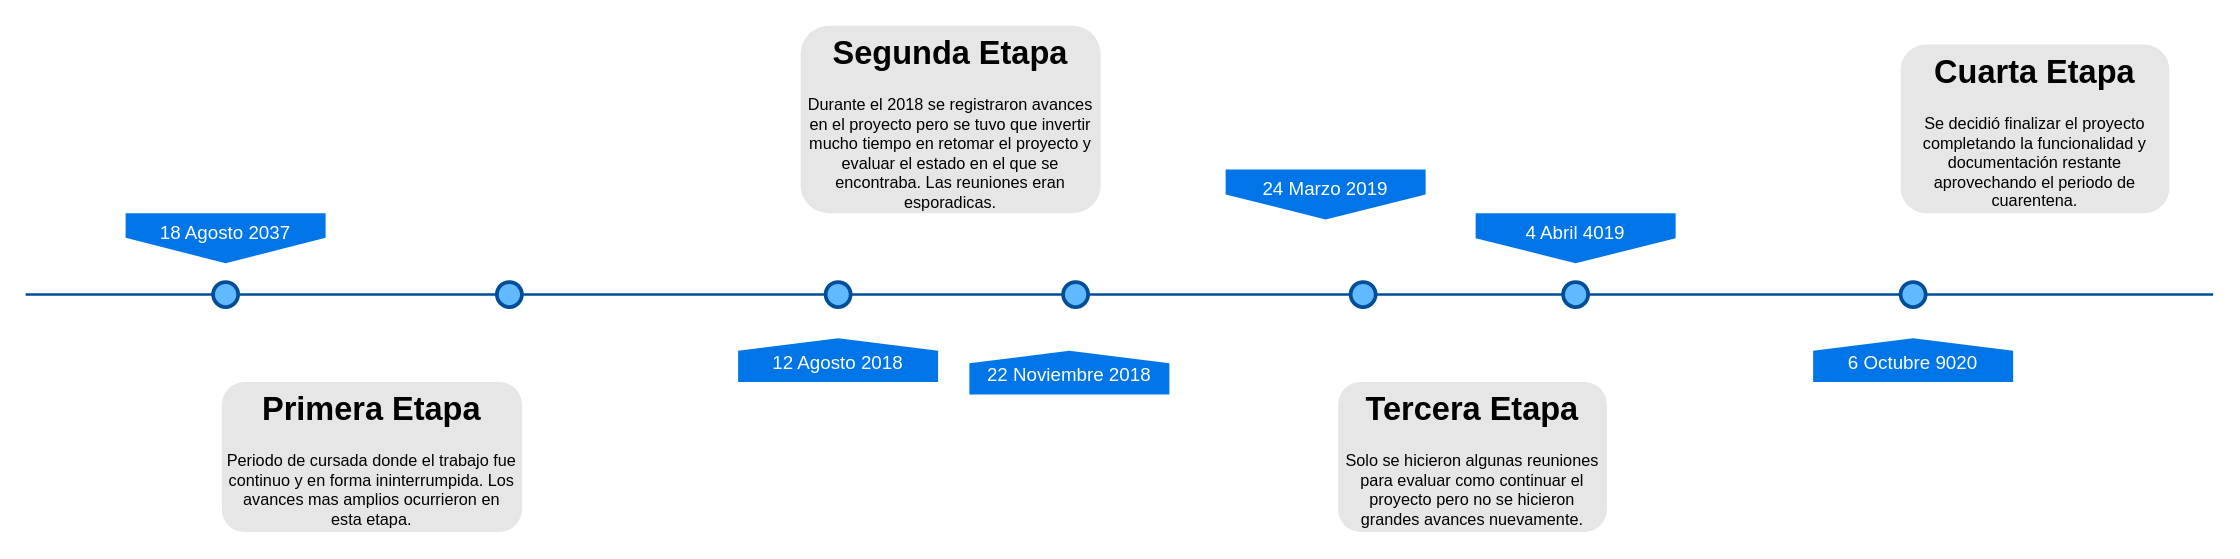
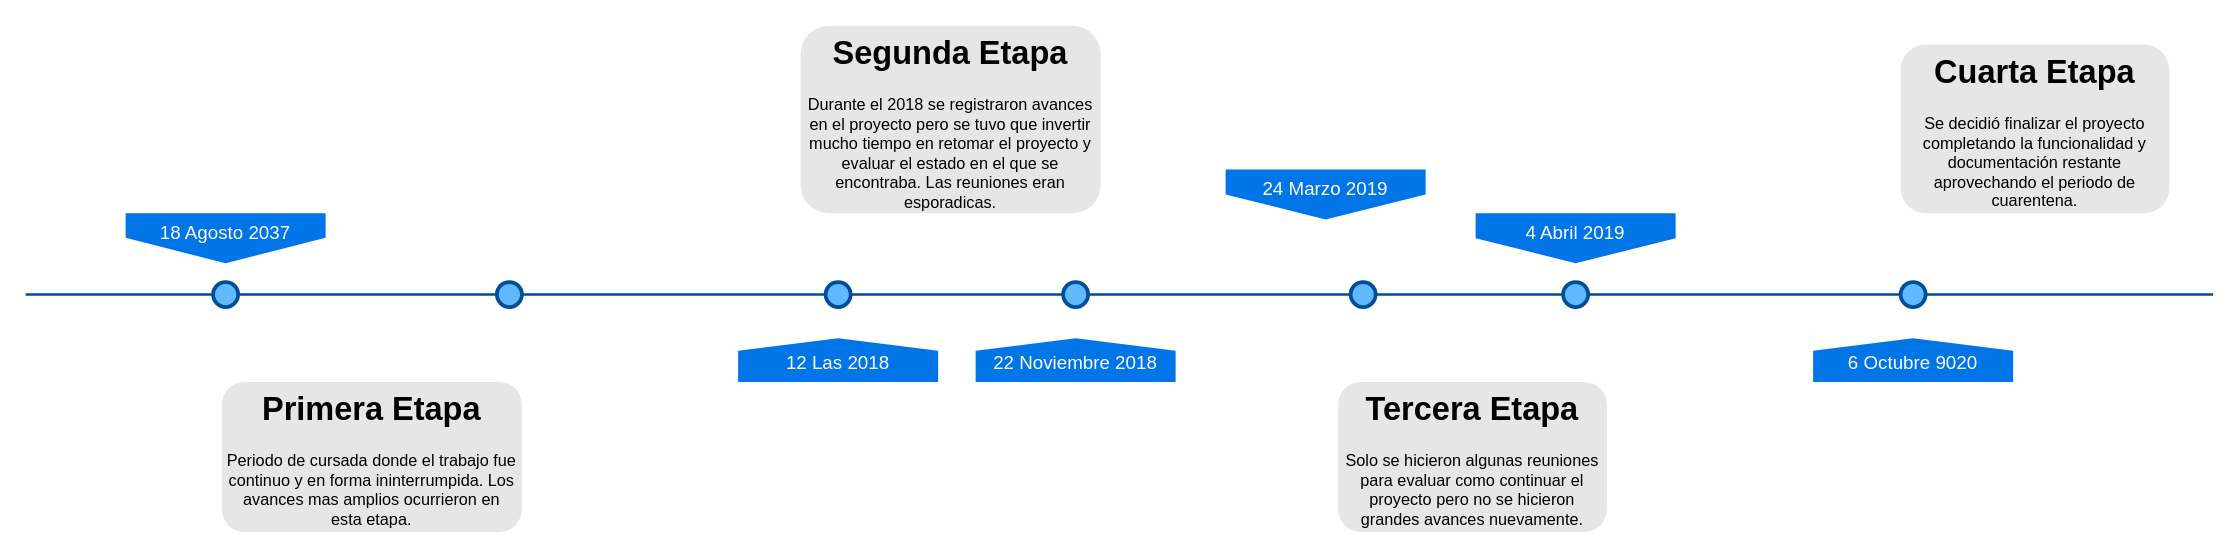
(1576, 233) -> (1576, 233)
(838, 362) -> (838, 362)
(1069, 373) -> (1076, 360)
